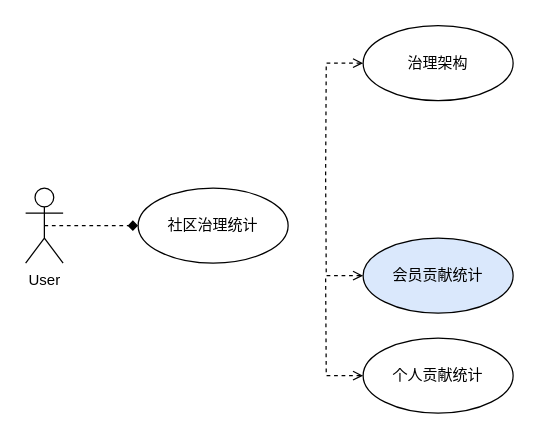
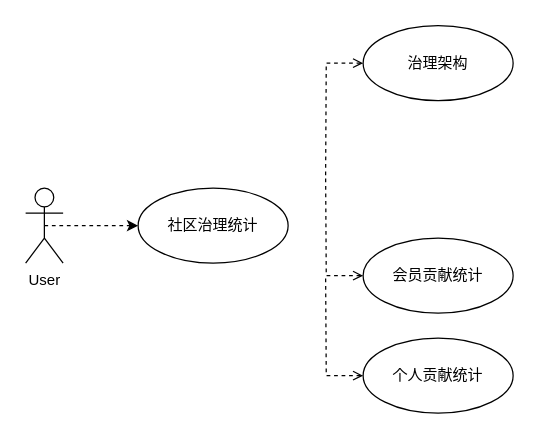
(127, 226) -> (128, 226)
(438, 276) -> (438, 276)
